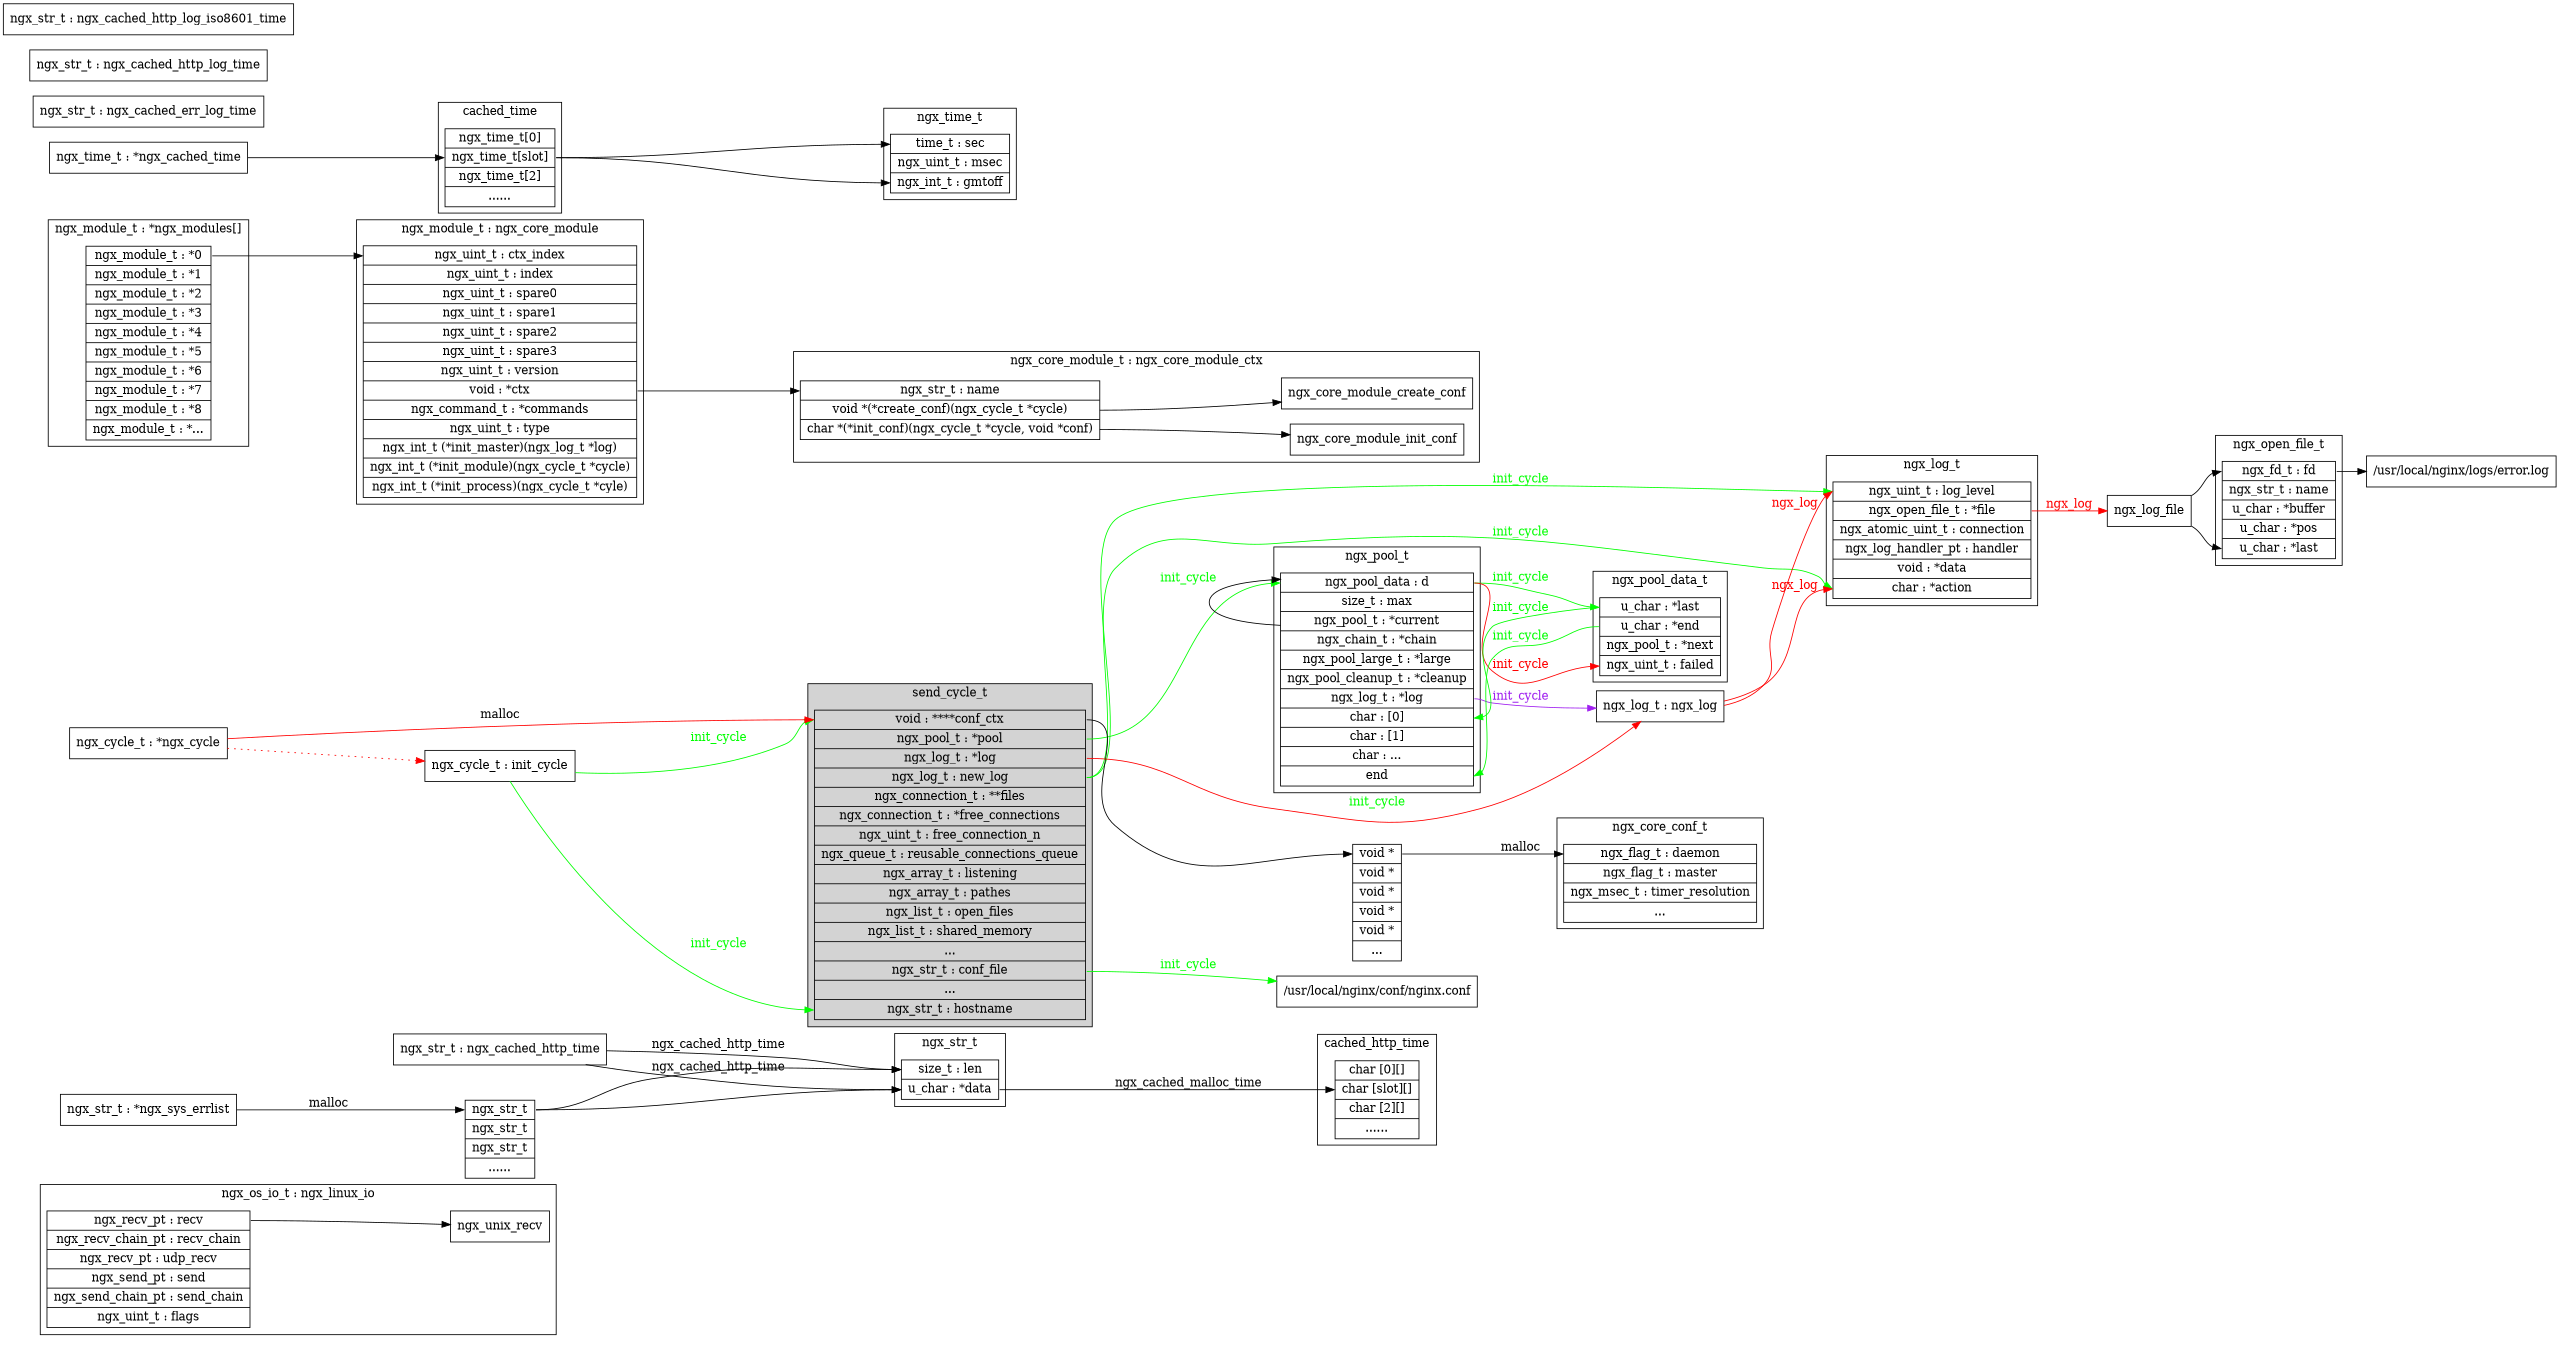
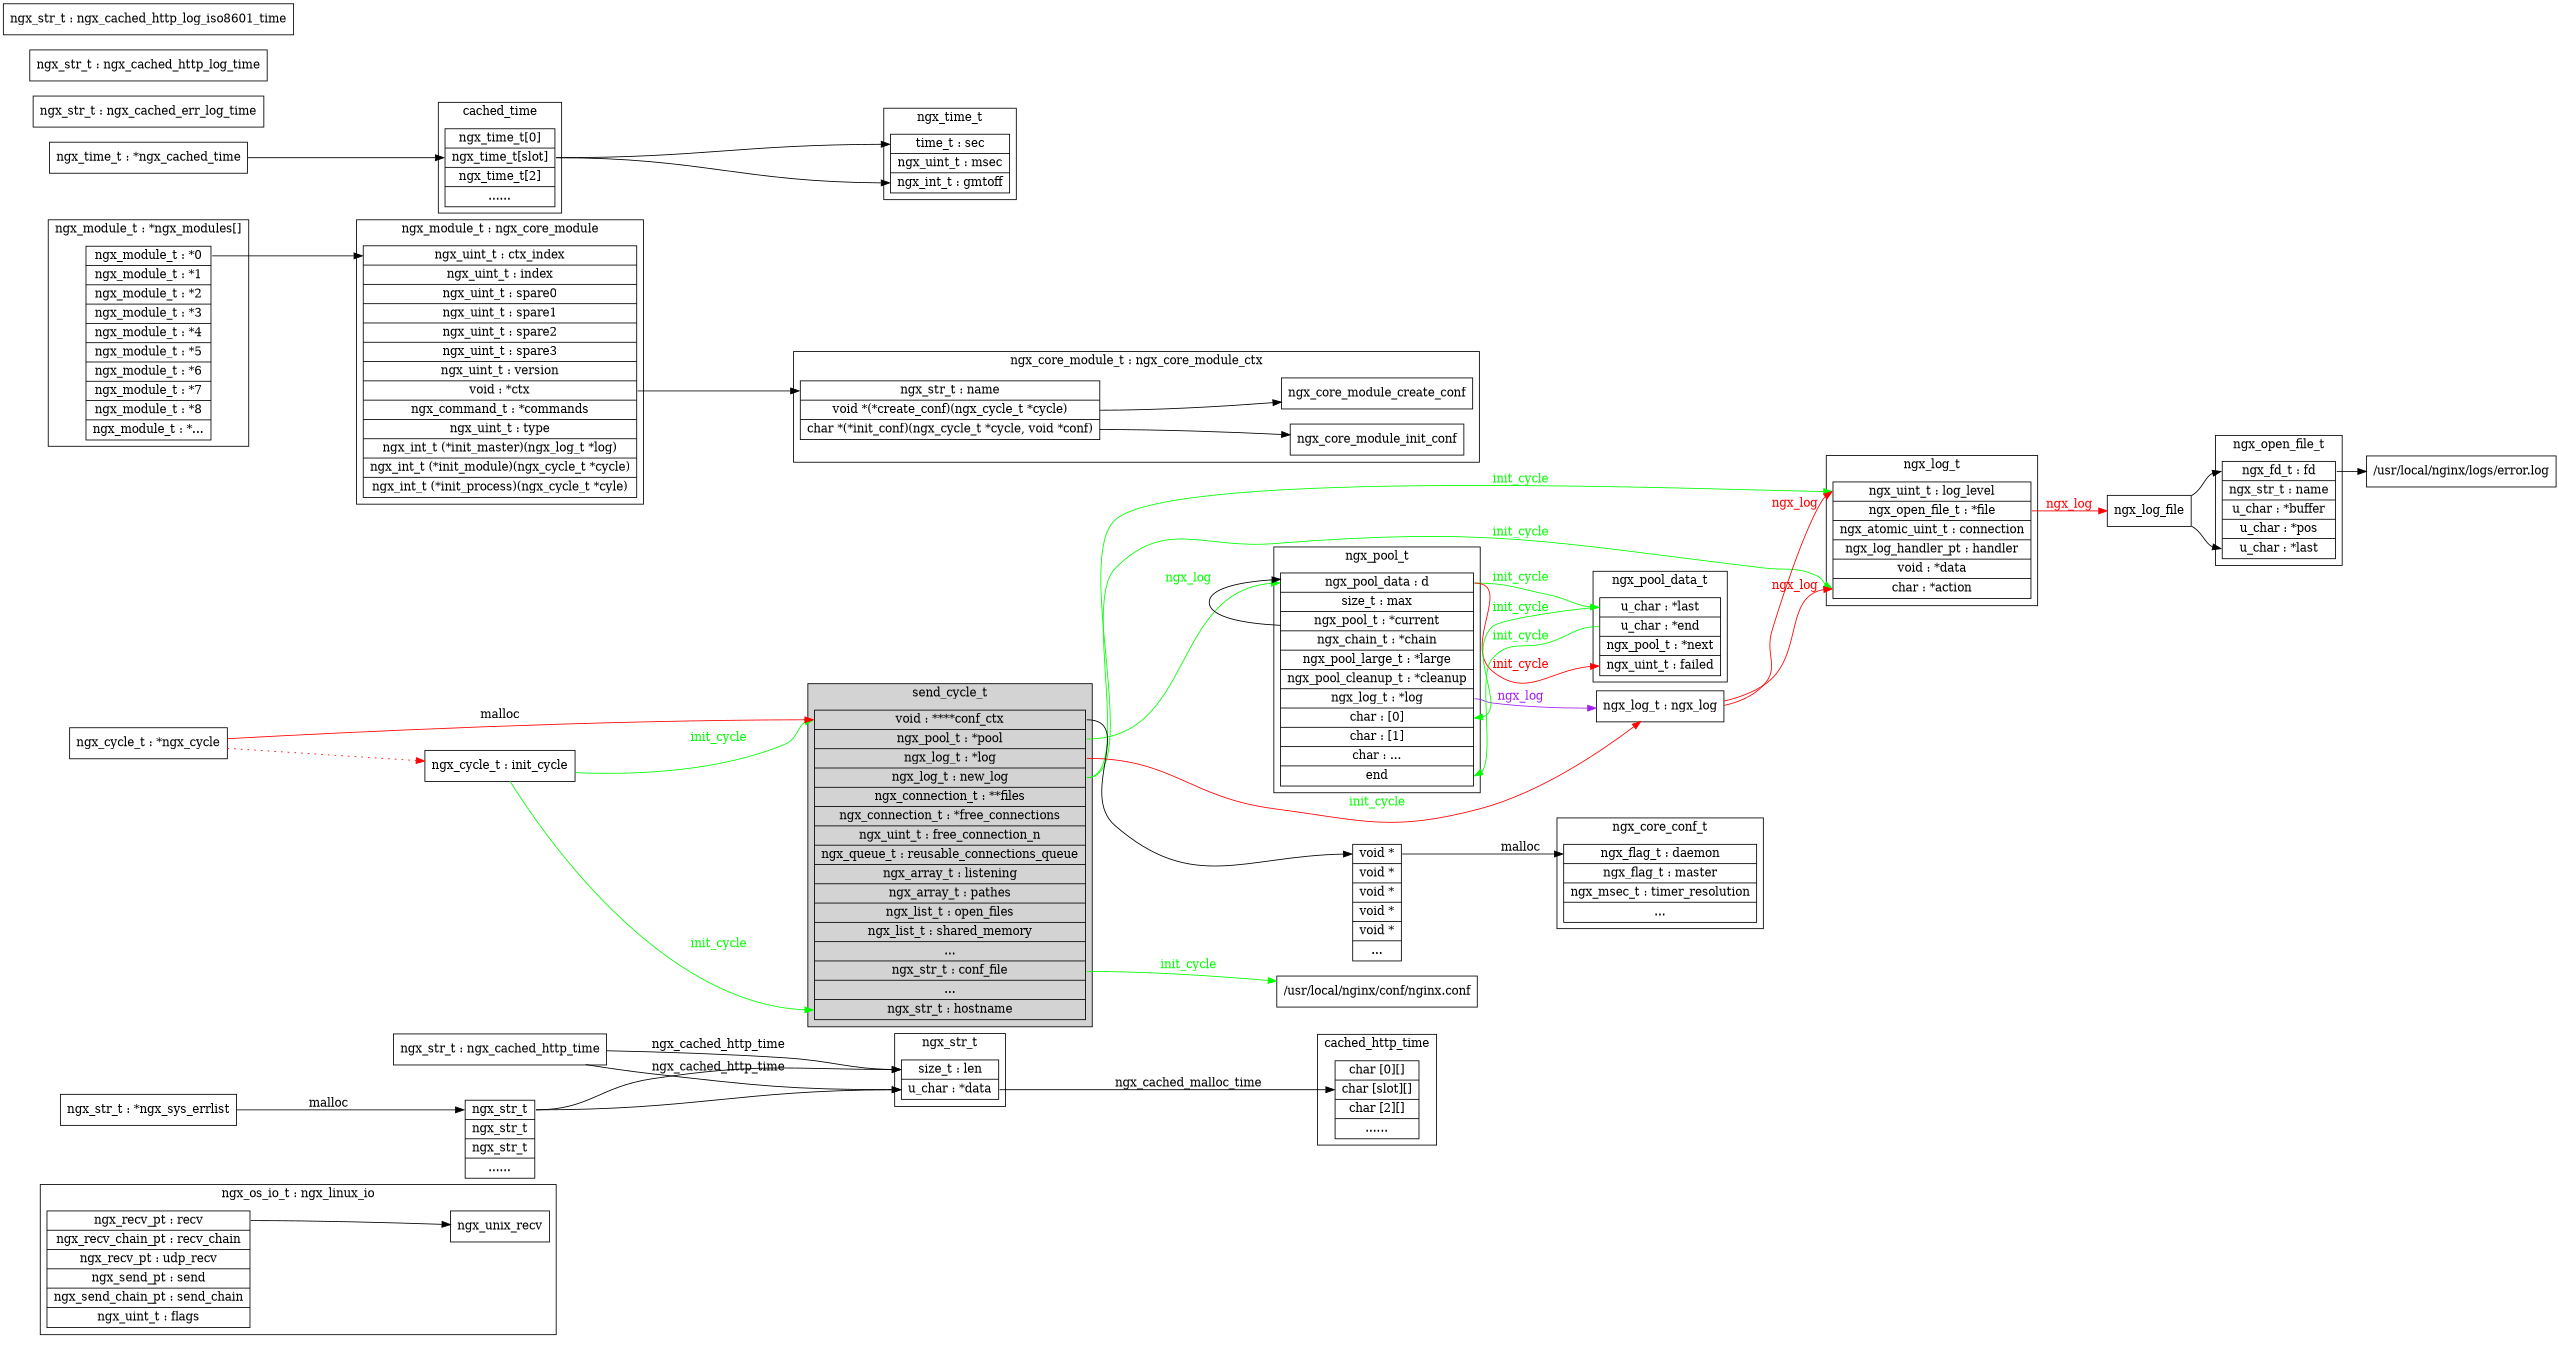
(1188, 578) -> (1188, 578)
(1520, 697) -> (1520, 697)
